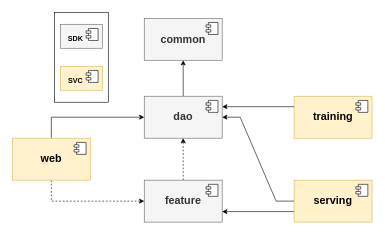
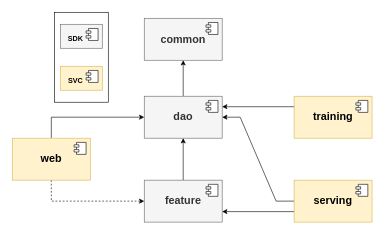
(183, 161) -> (183, 161)
